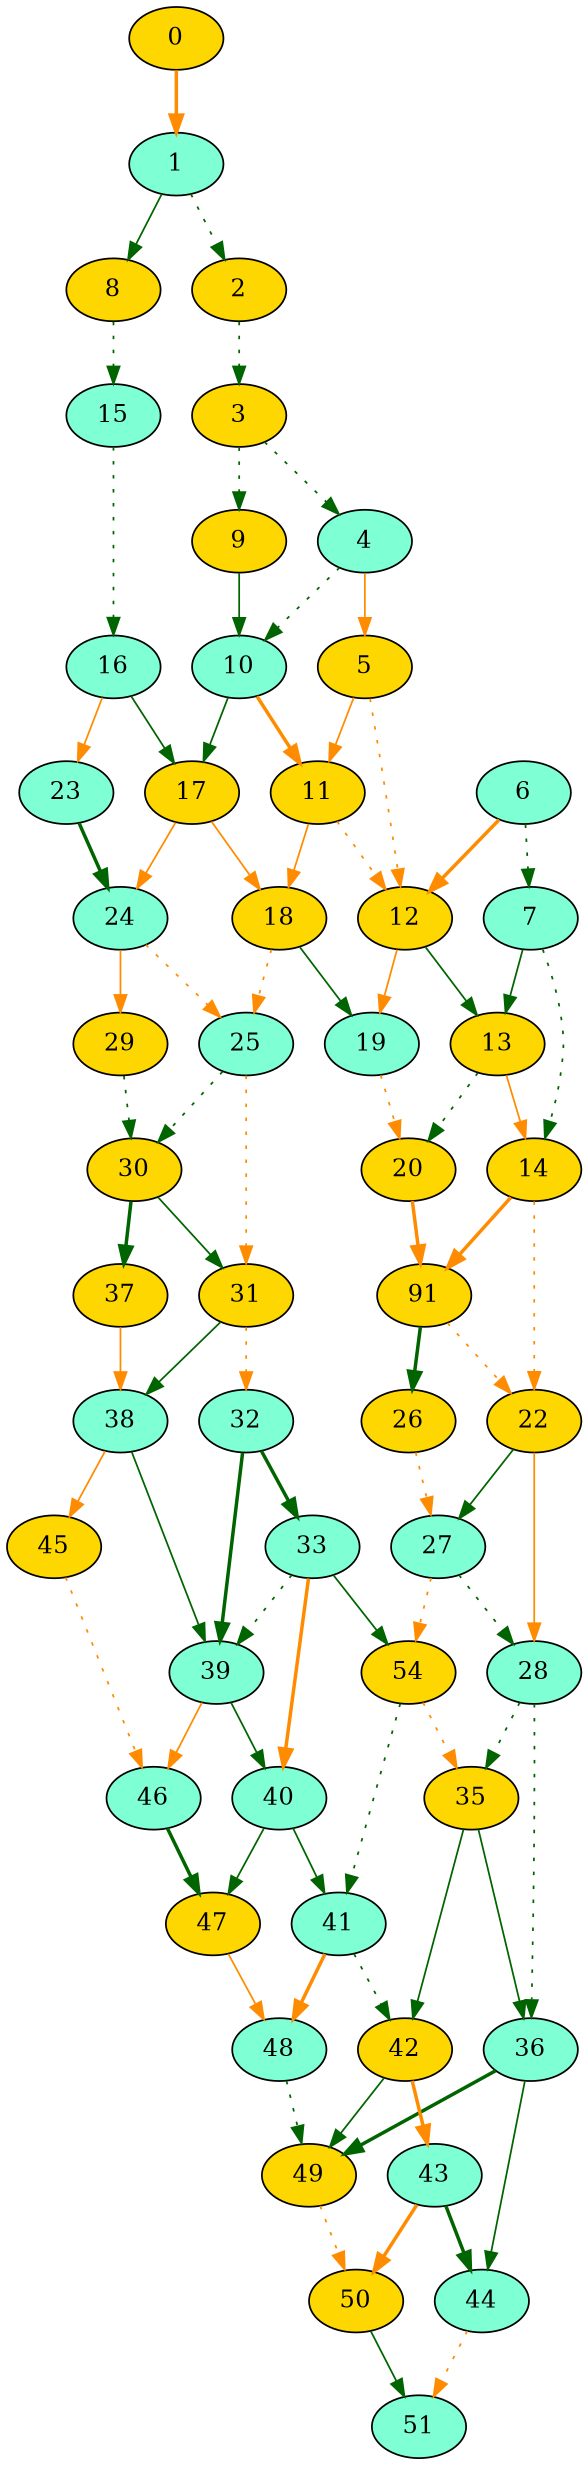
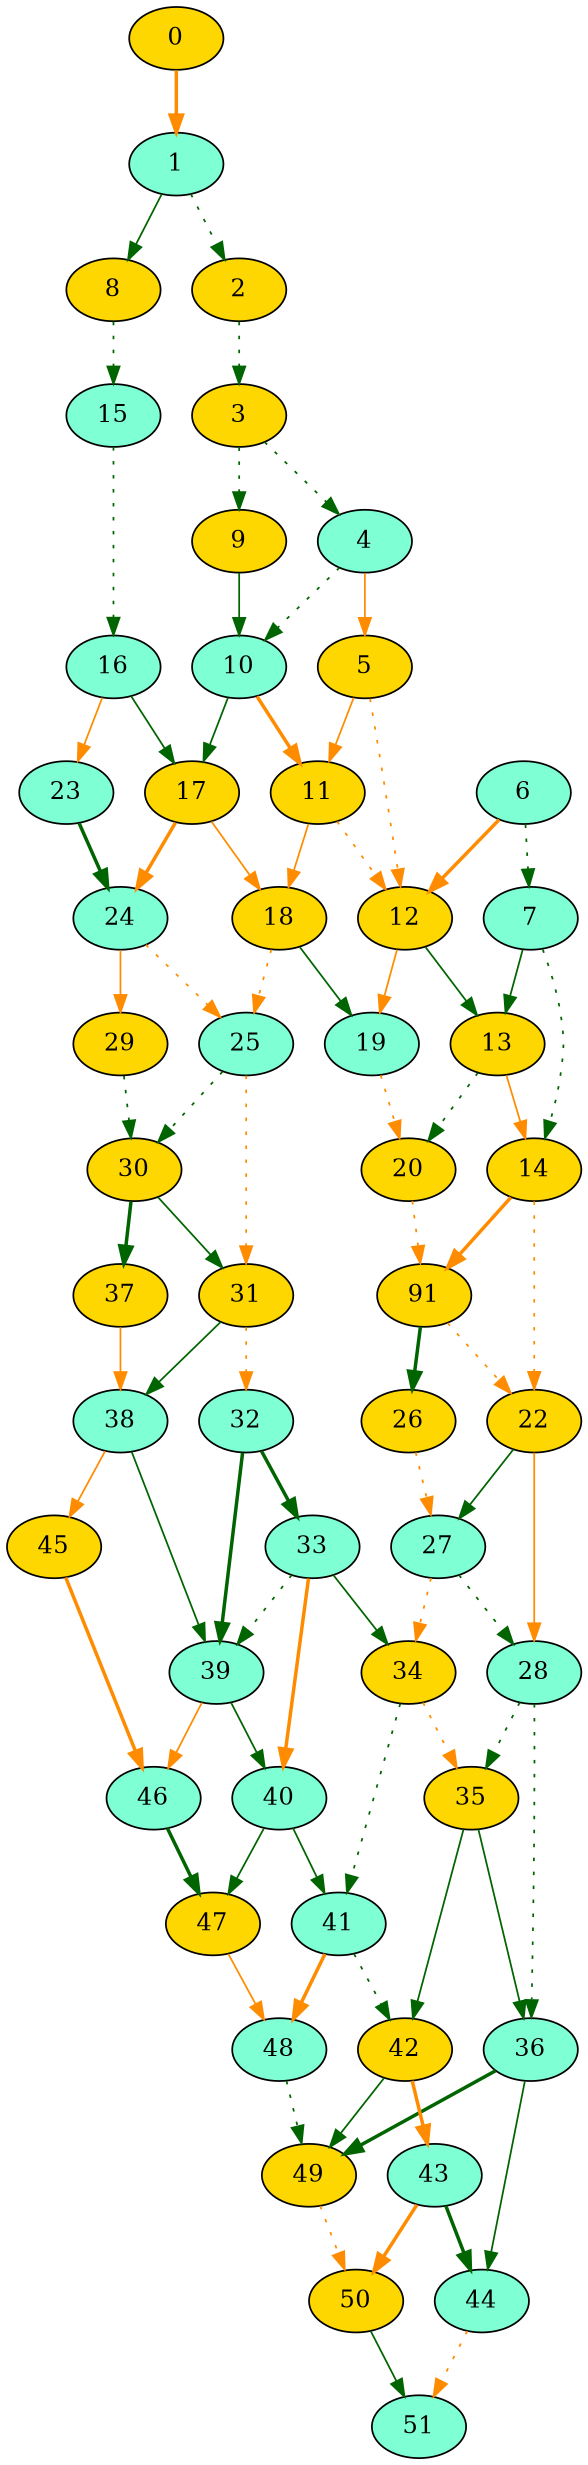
(161, 848) -> (161, 848)
(415, 1223) -> (415, 1223)
(101, 1664) -> (101, 1664)
(409, 1673) -> (409, 1673)
